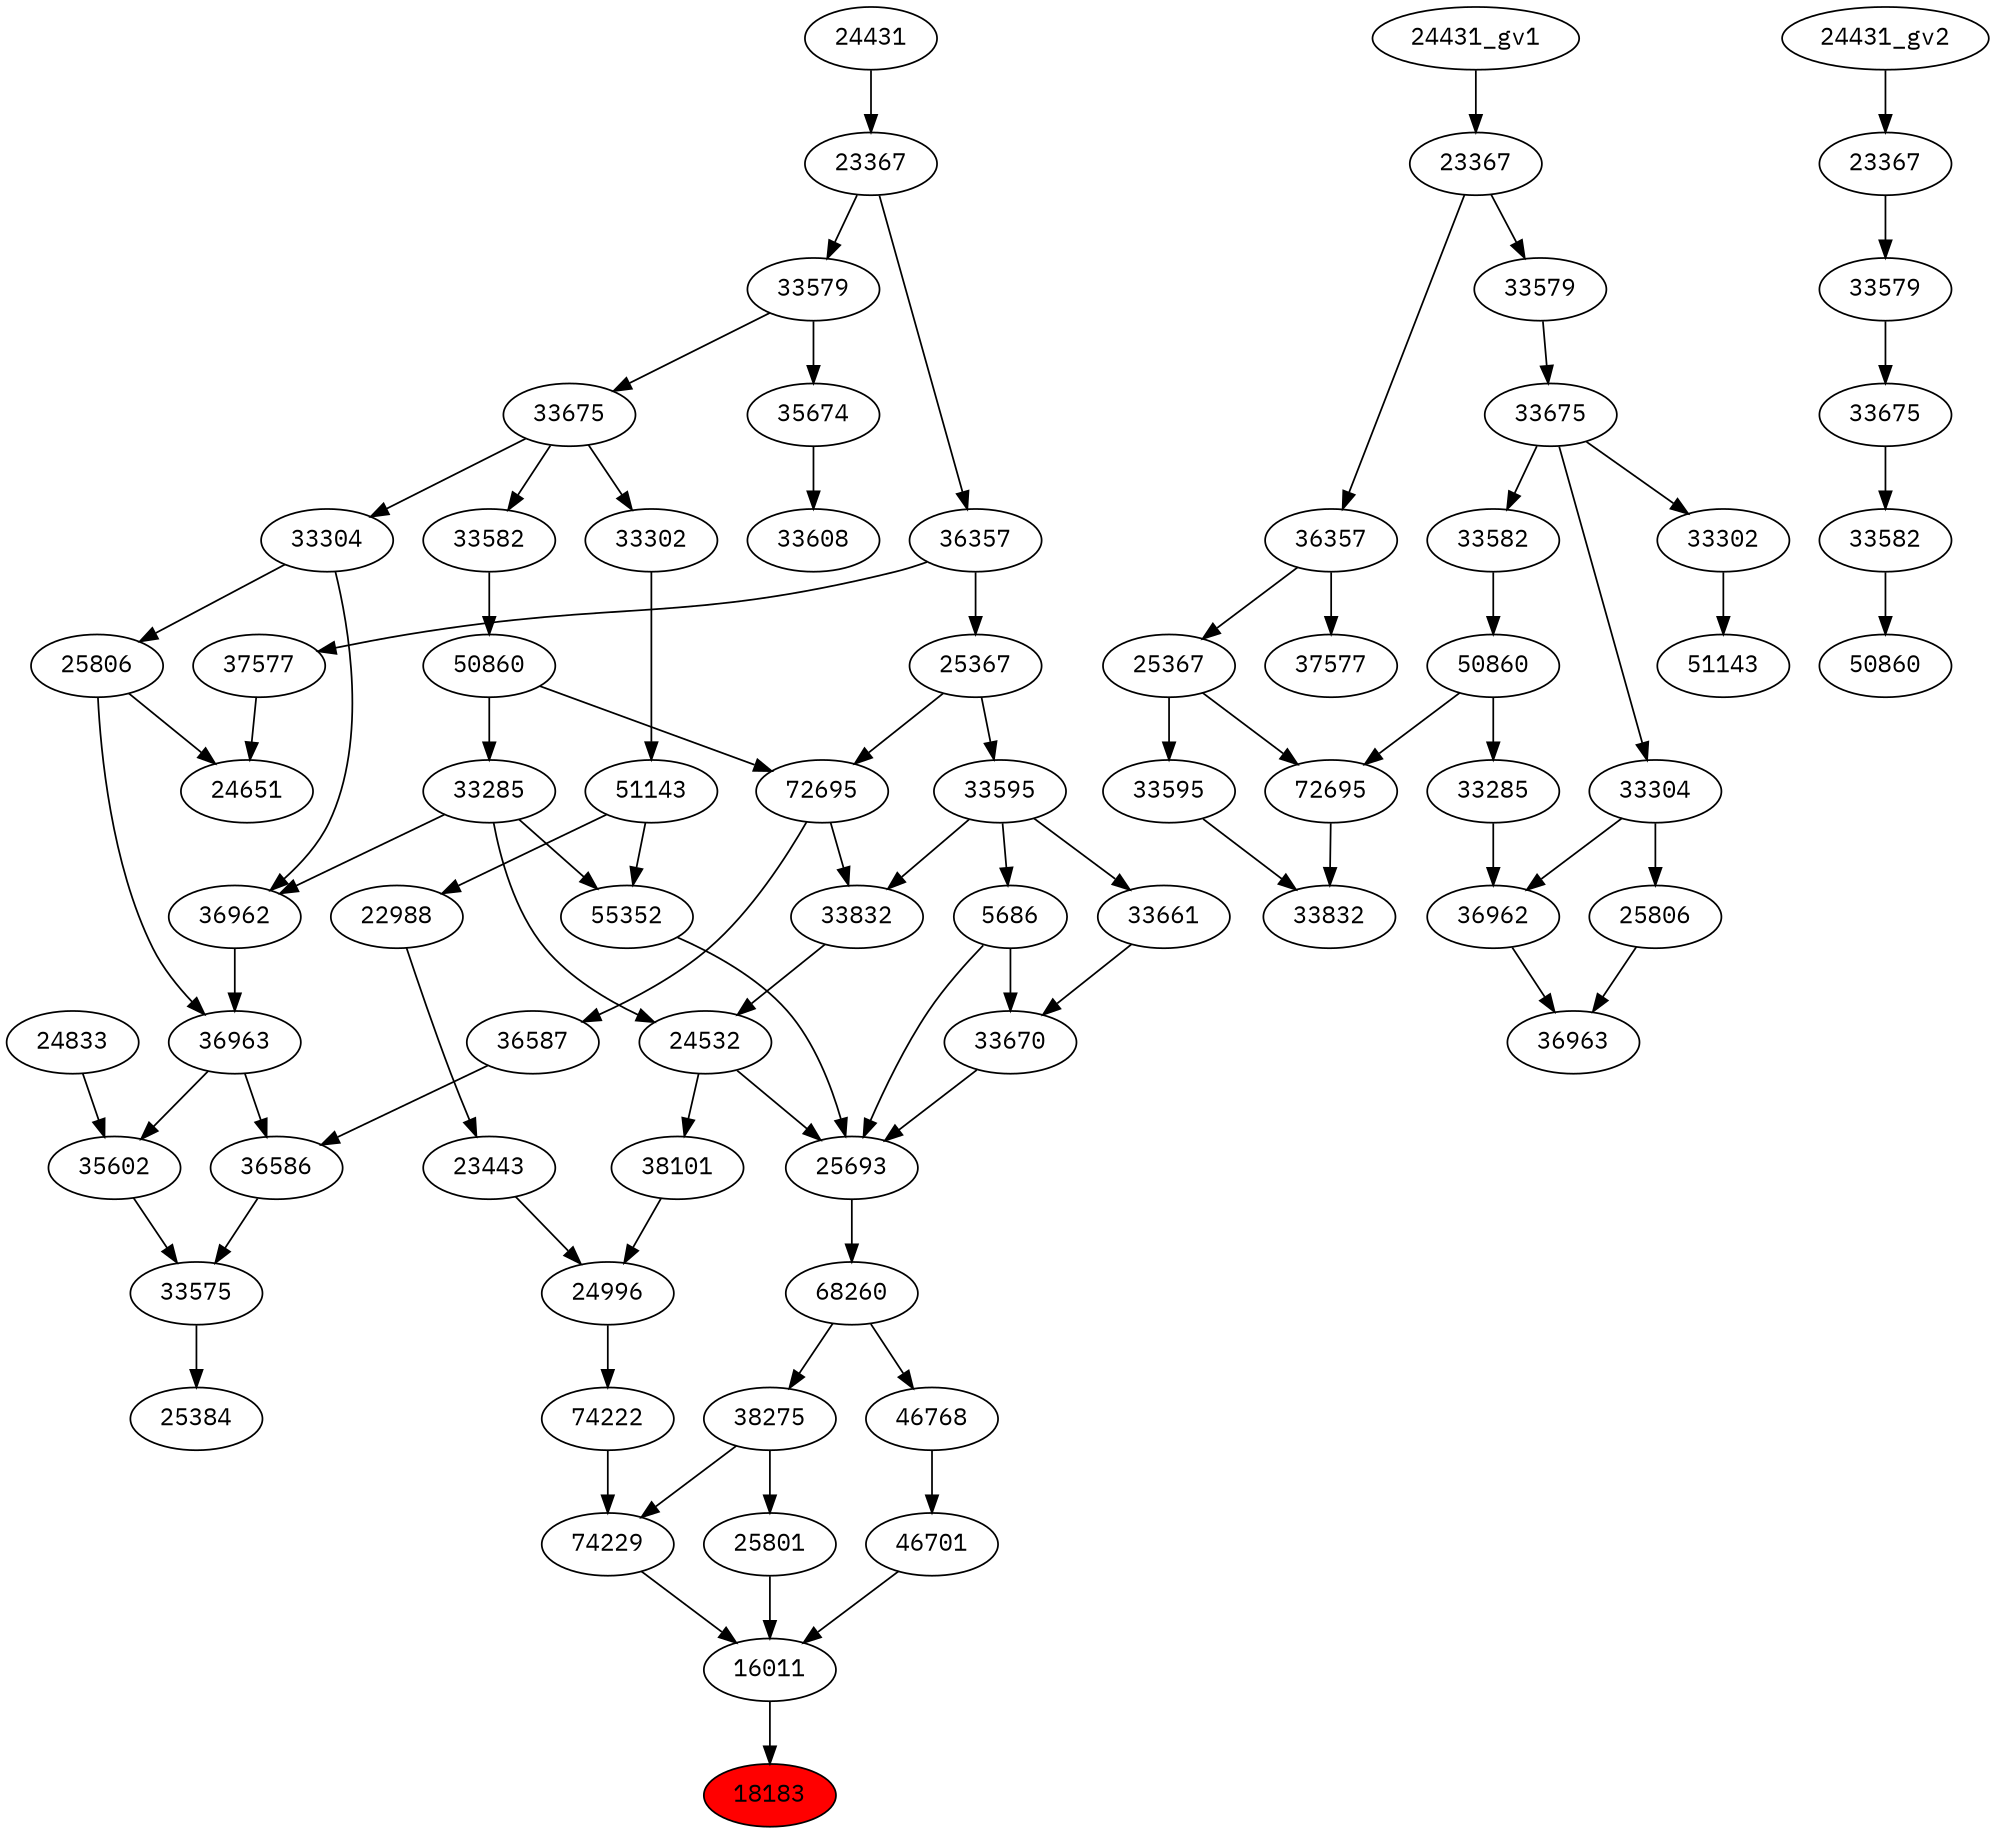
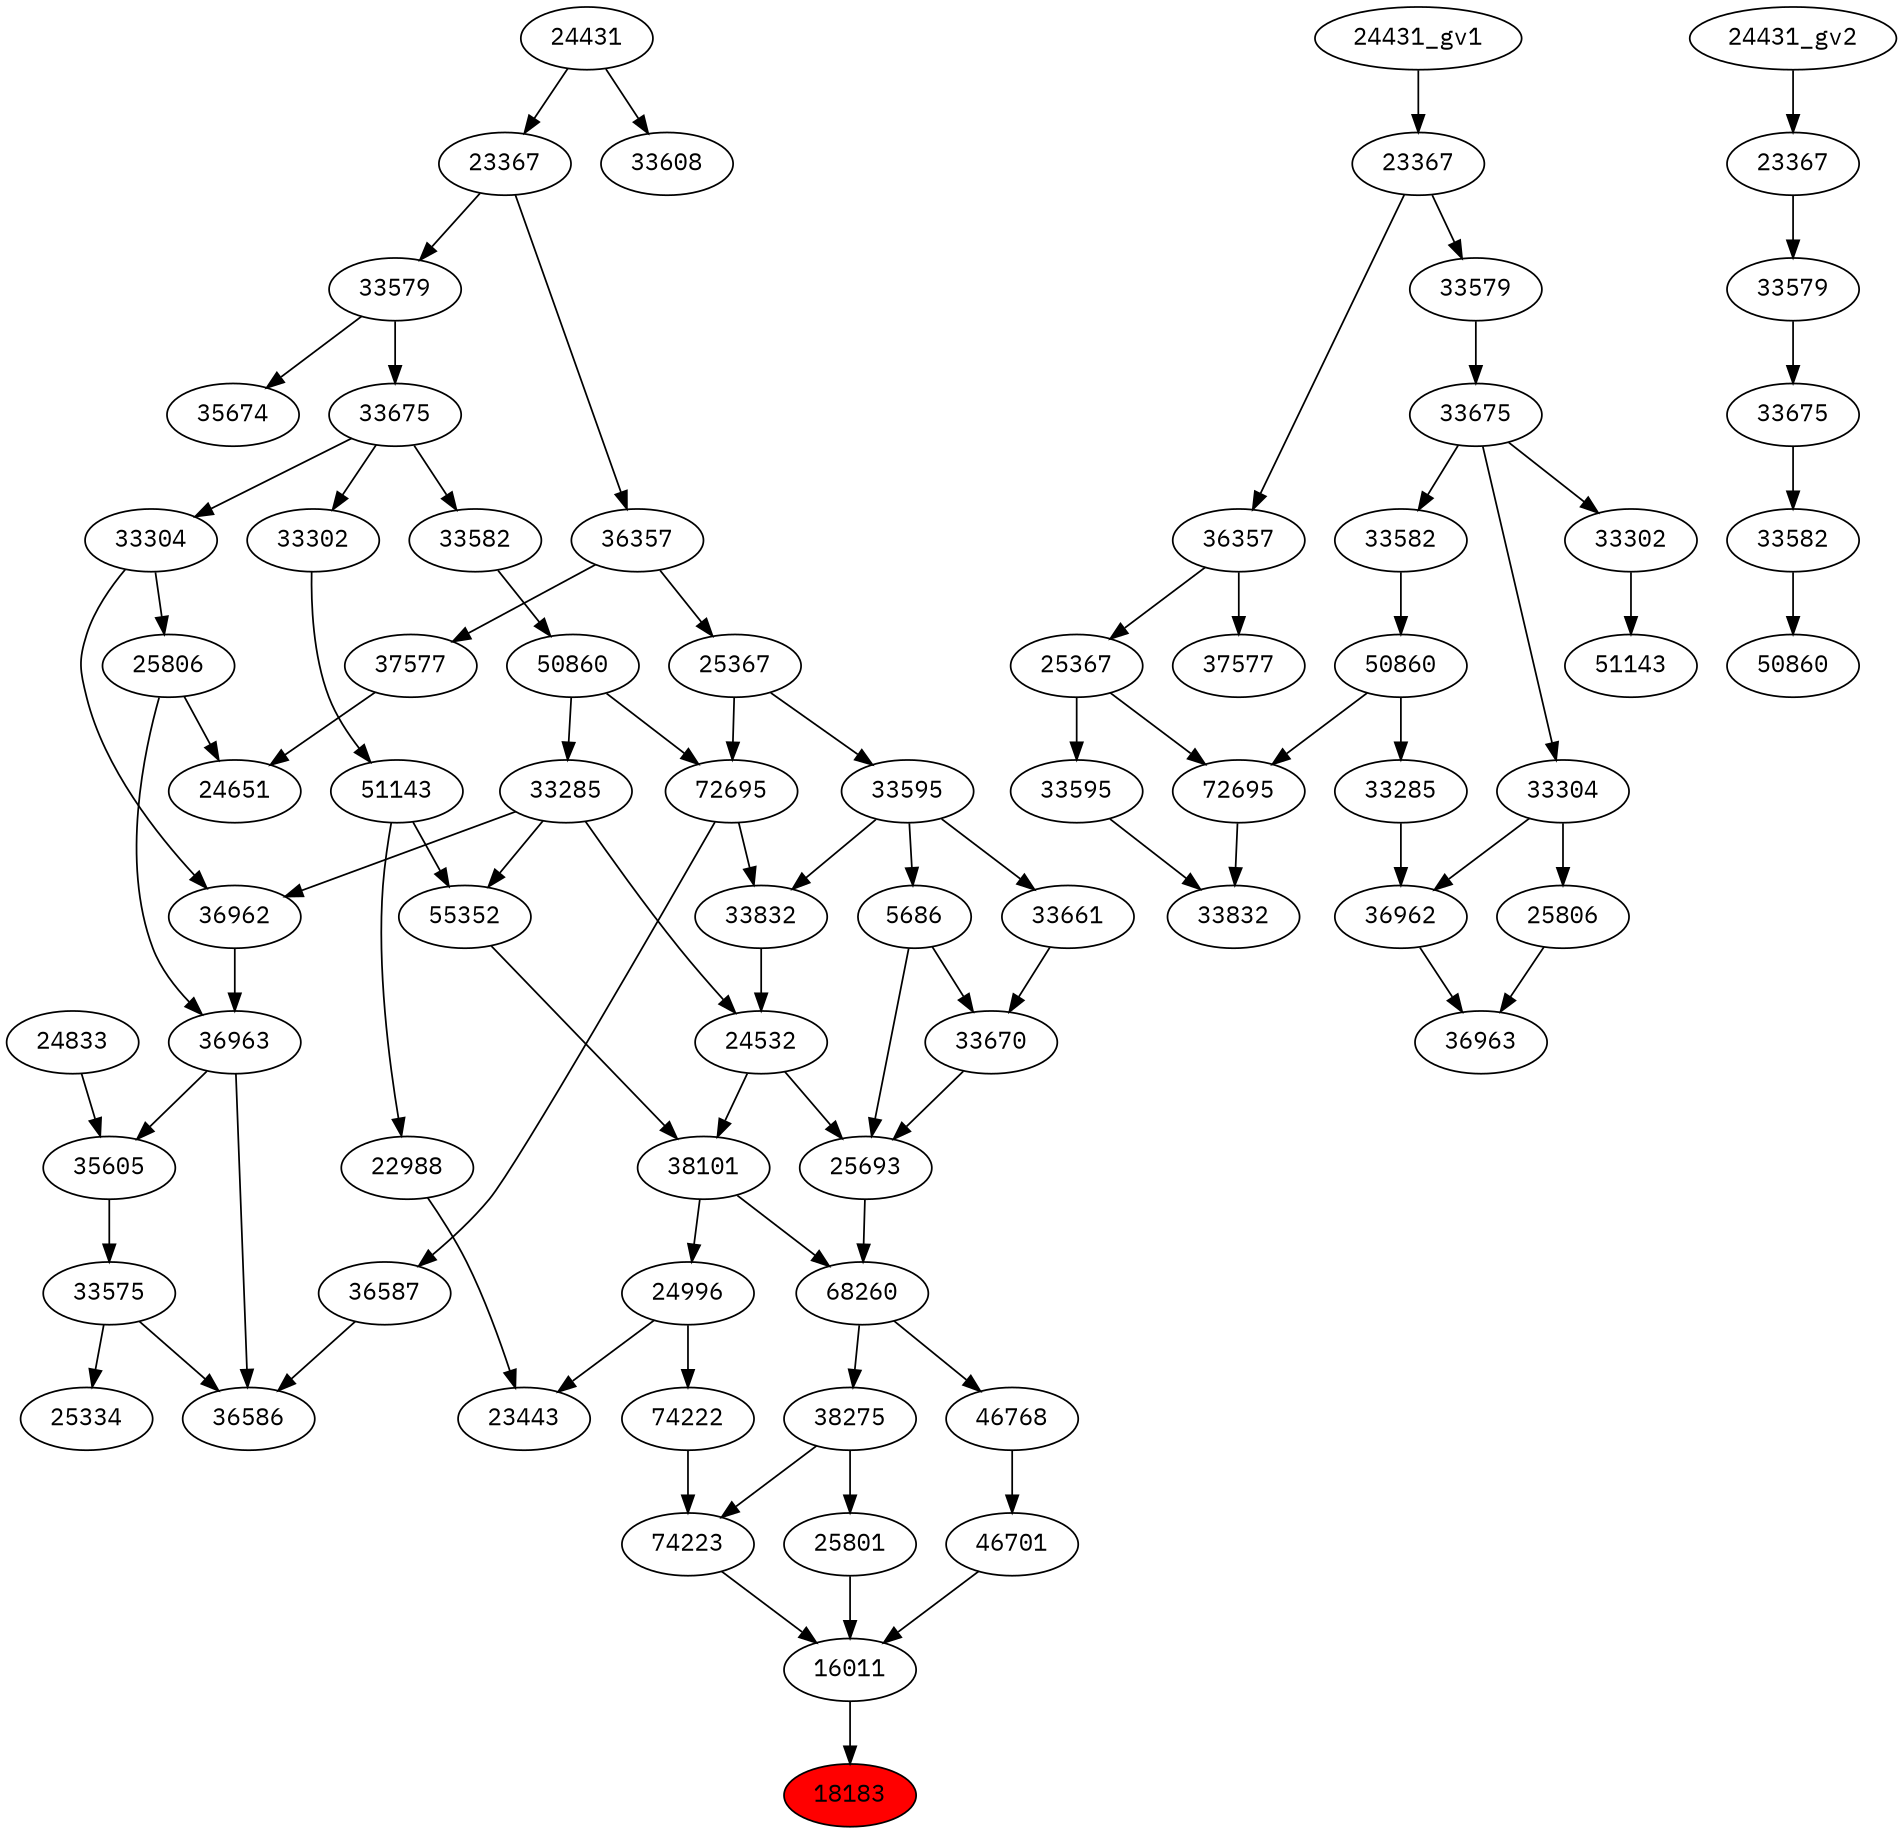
(813, 469) -> (622, 94)
(783, 1007) -> (578, 1036)
(115, 1168) -> (109, 1168)
(241, 1223) -> (172, 1350)
(542, 1224) -> (613, 1351)
none -> (776, 1225)
(196, 1419) -> (87, 1419)
(608, 1544) -> (688, 1544)
